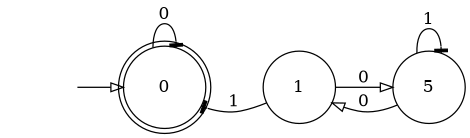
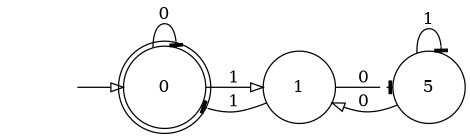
none -> (228, 87)
(358, 87) -> (358, 87)
